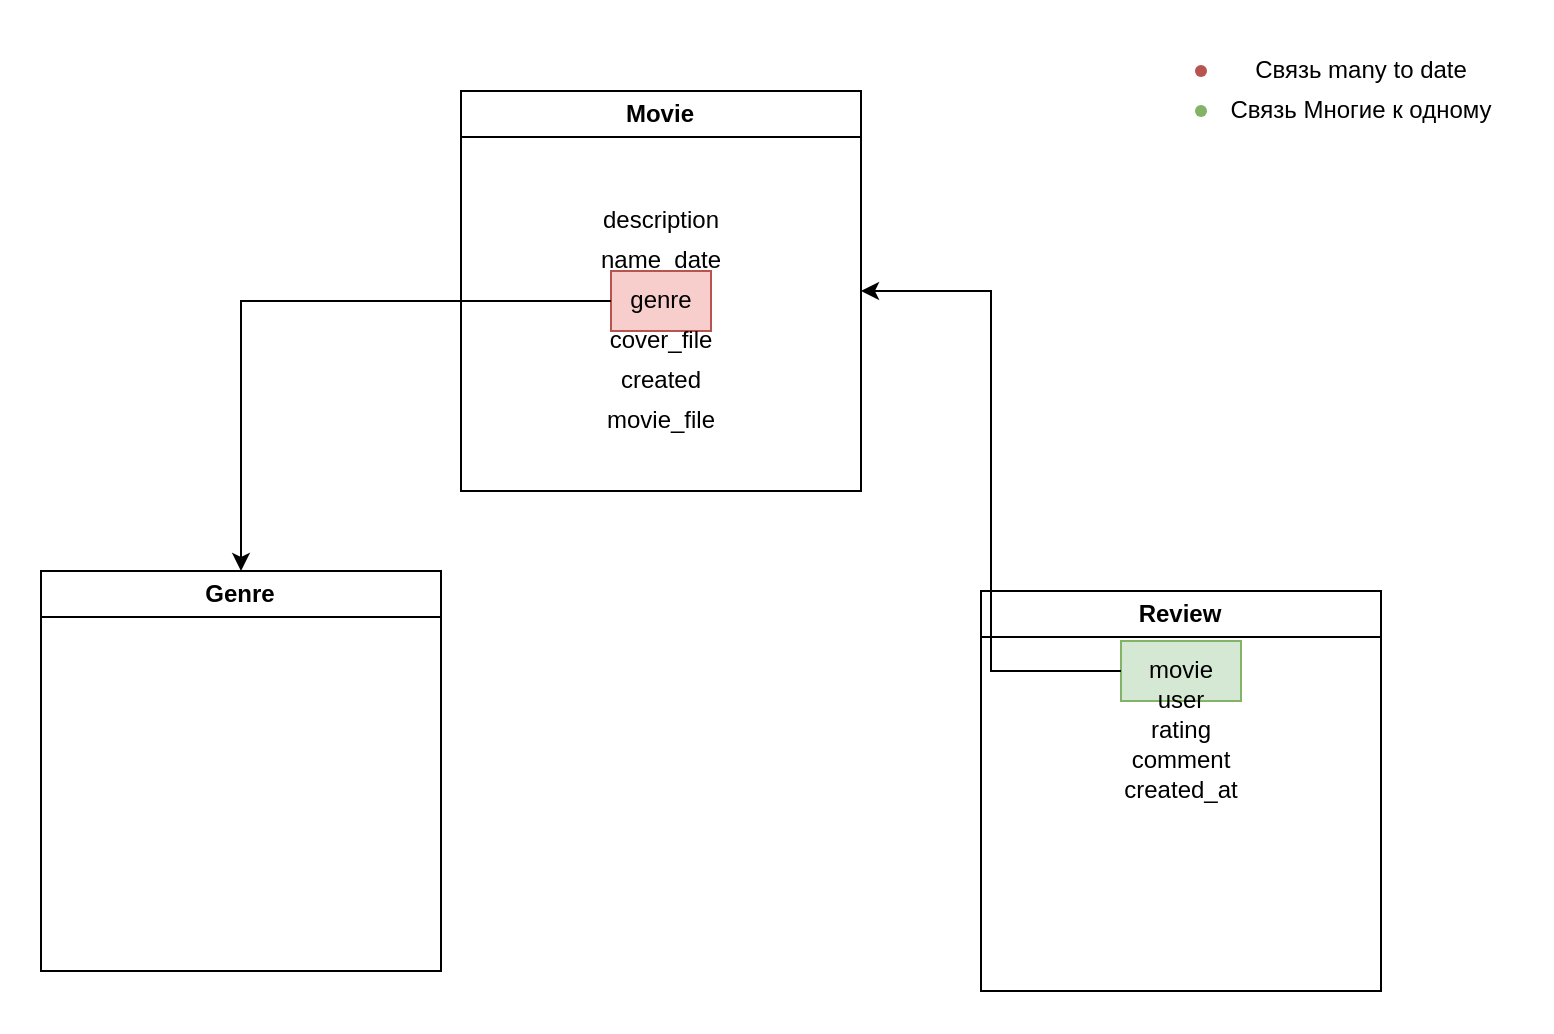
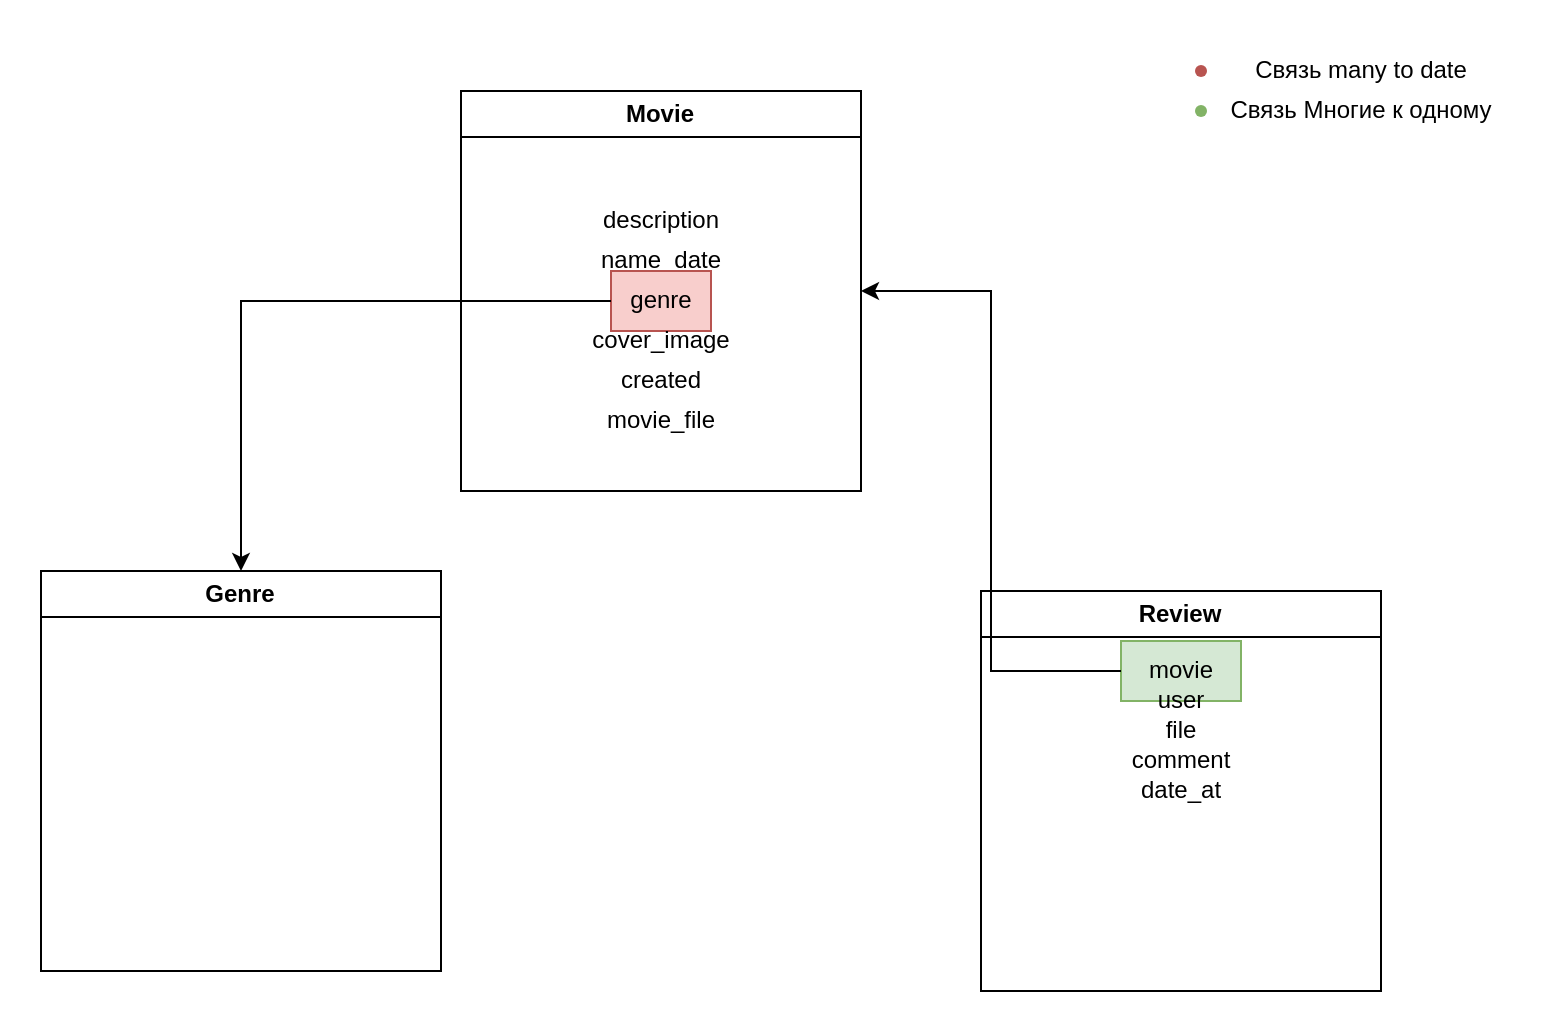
(662, 341) -> (662, 341)
(1182, 731) -> (1182, 731)
(1182, 791) -> (1182, 791)
